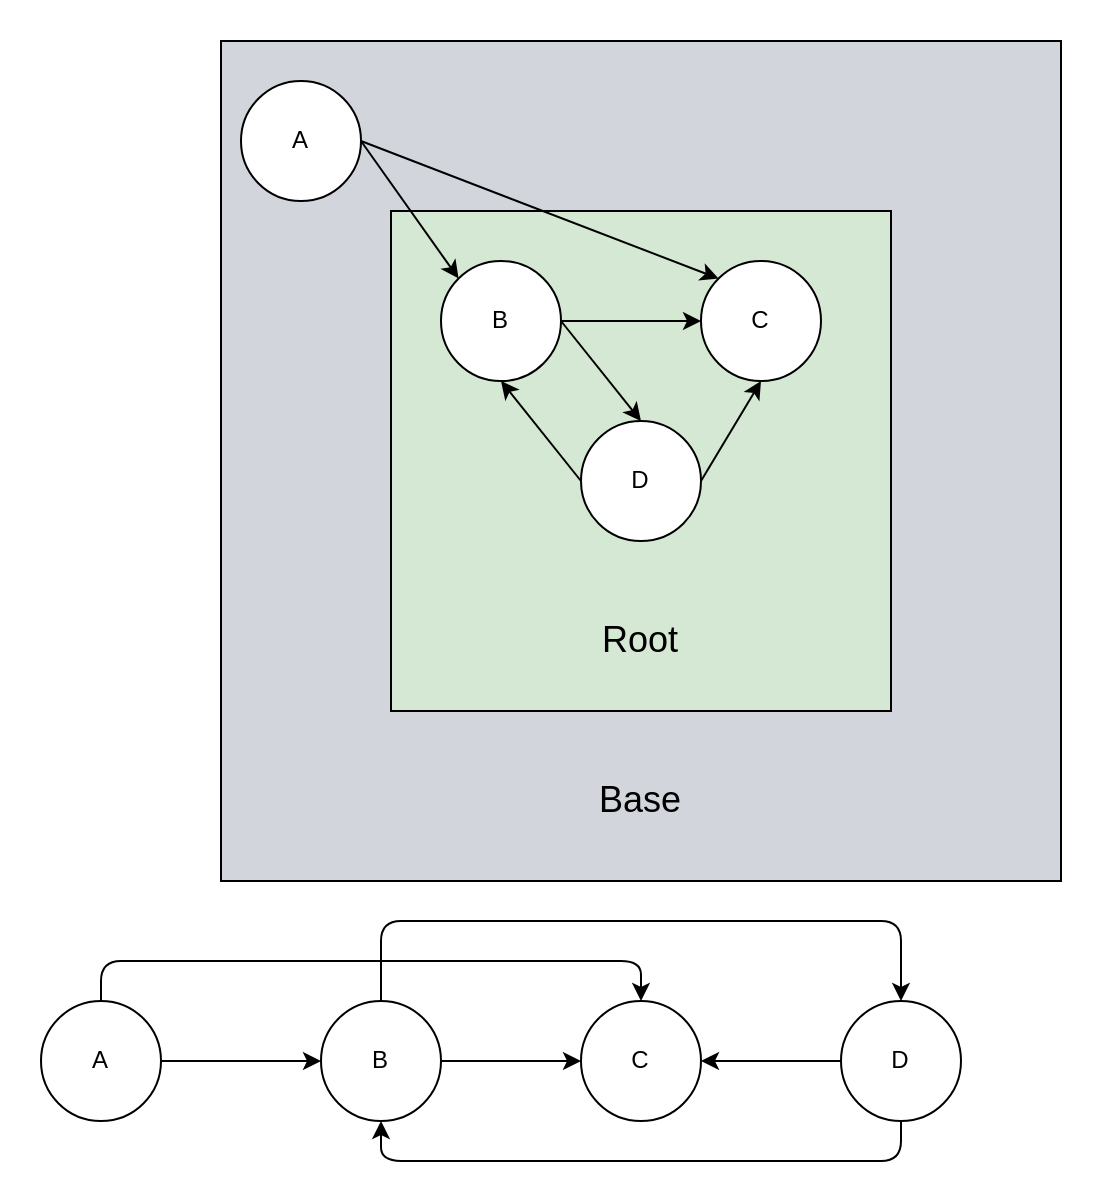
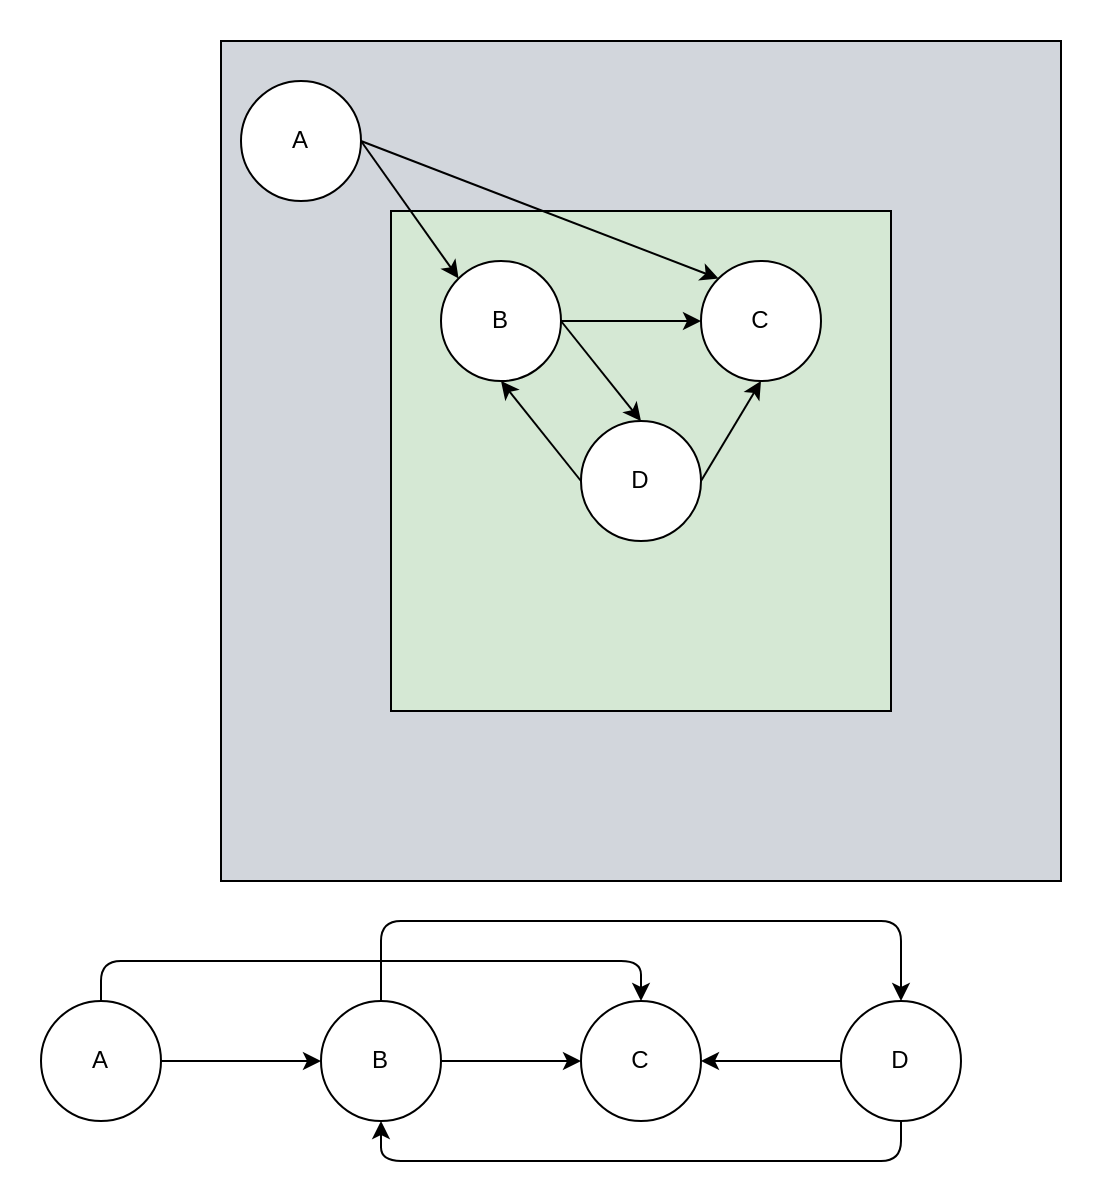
(641, 641) -> none
(641, 801) -> none
